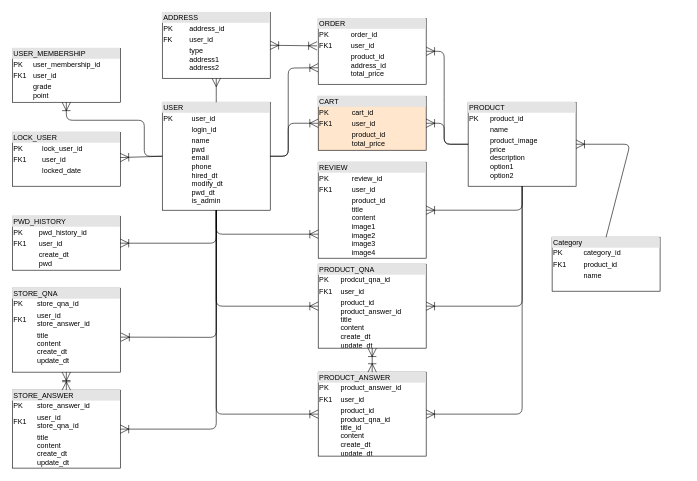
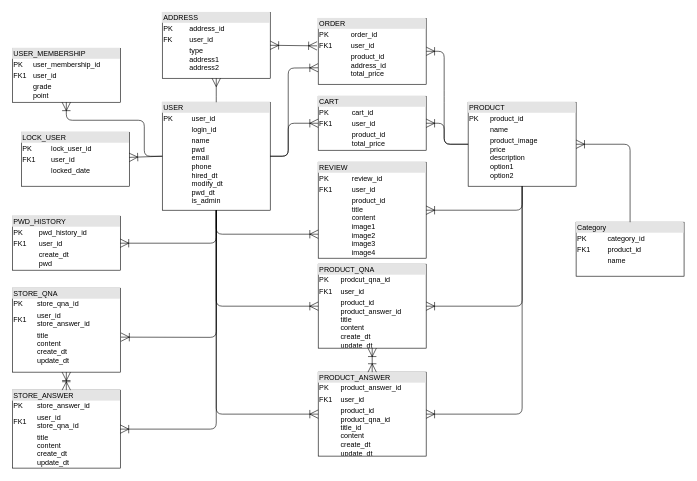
(372, 123) -> (372, 123)
(66, 159) -> (75, 159)
(606, 264) -> (630, 249)
